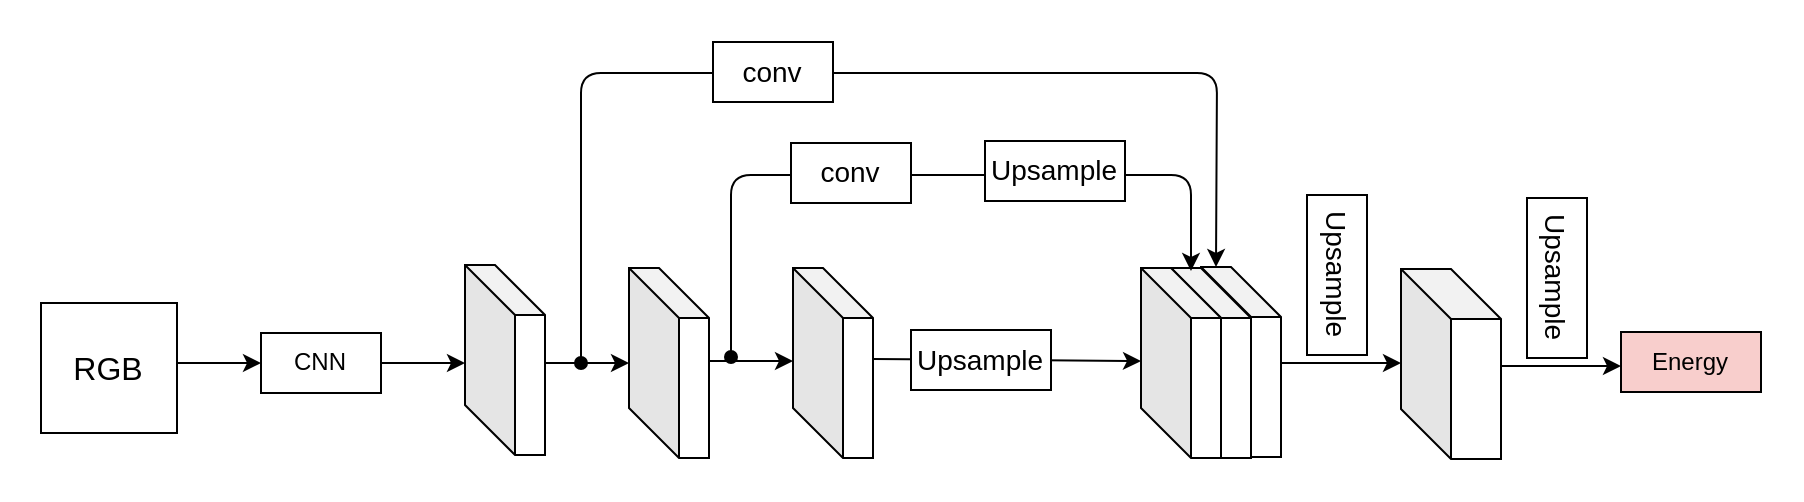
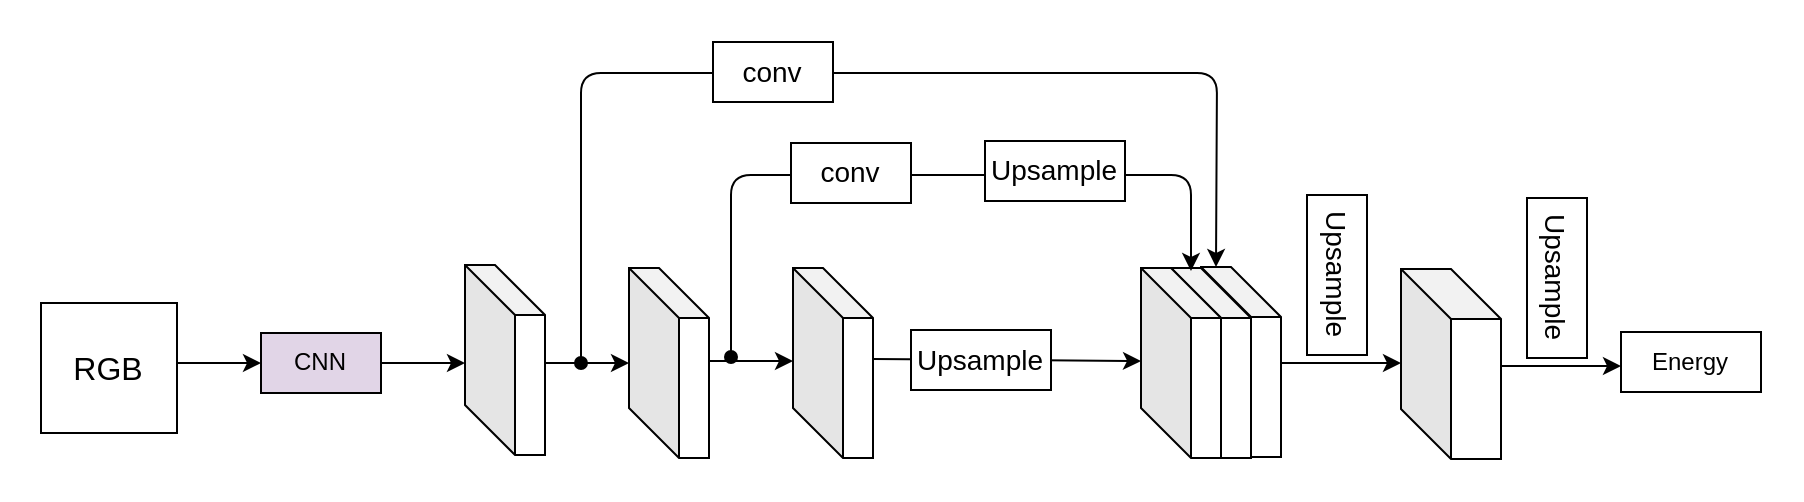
(1691, 362) -> (1691, 362)
(321, 363) -> (321, 363)
